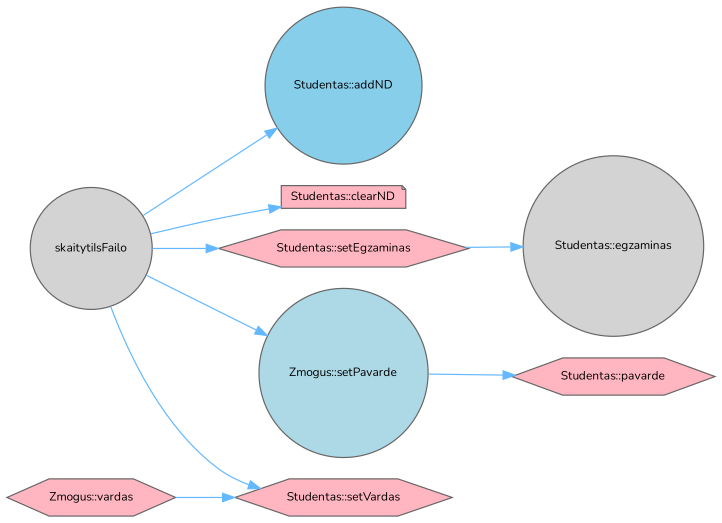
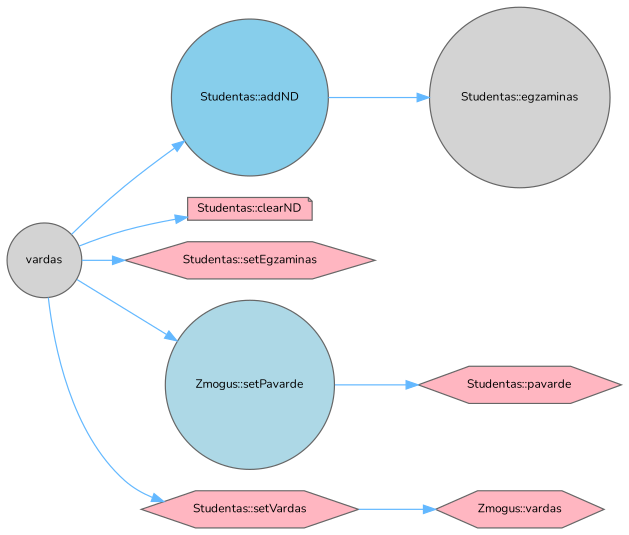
(488, 247) -> (373, 98)
(91, 248) -> (44, 260)
(199, 497) -> (391, 509)
